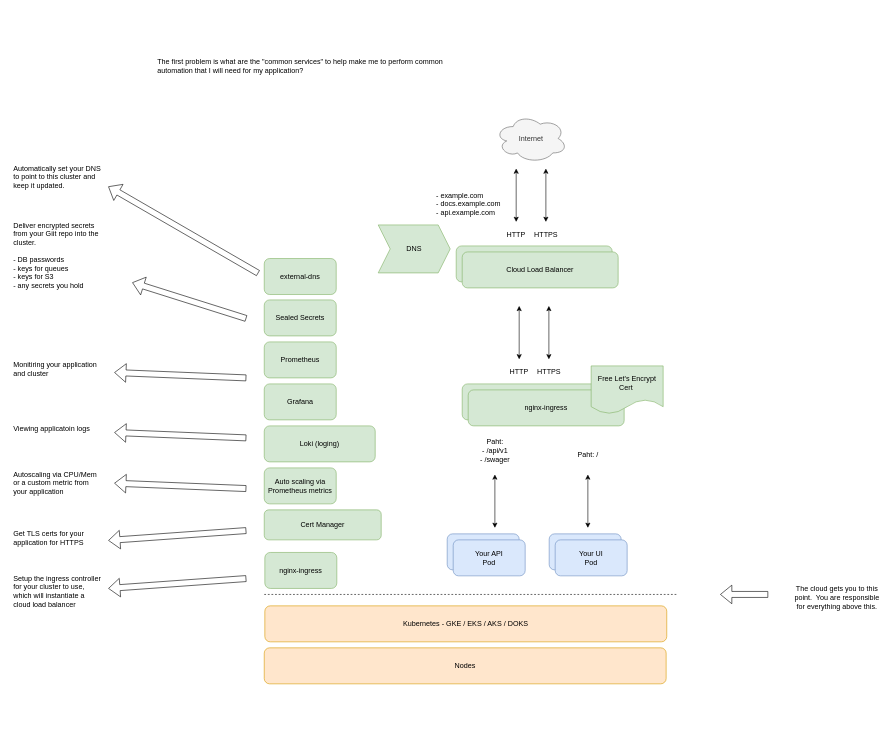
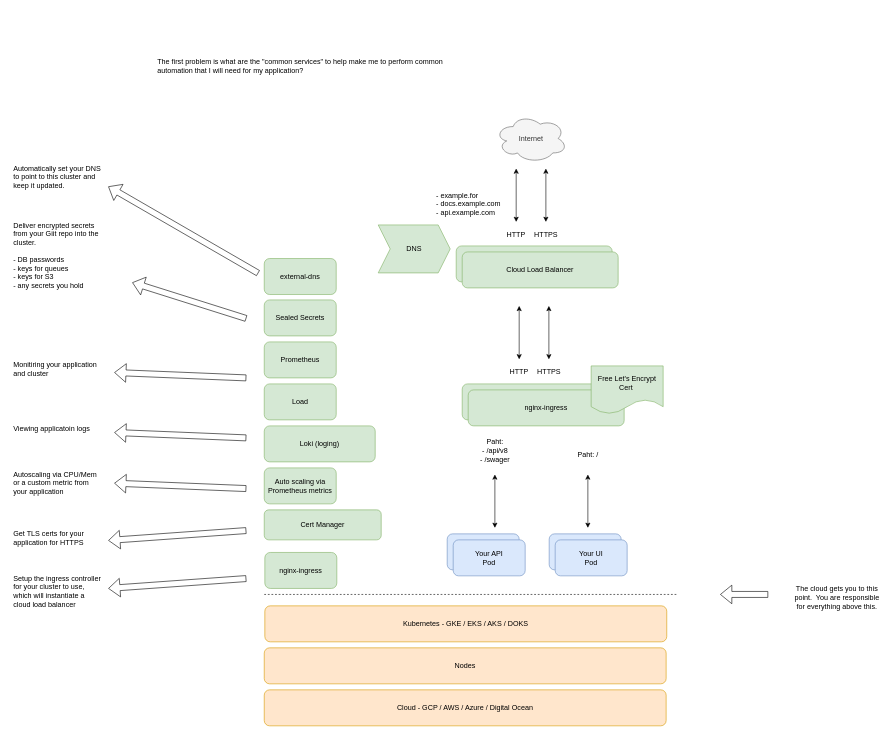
(469, 204) -> (469, 204)
(300, 402) -> (300, 402)
(495, 450) -> (495, 450)
none -> (465, 708)
